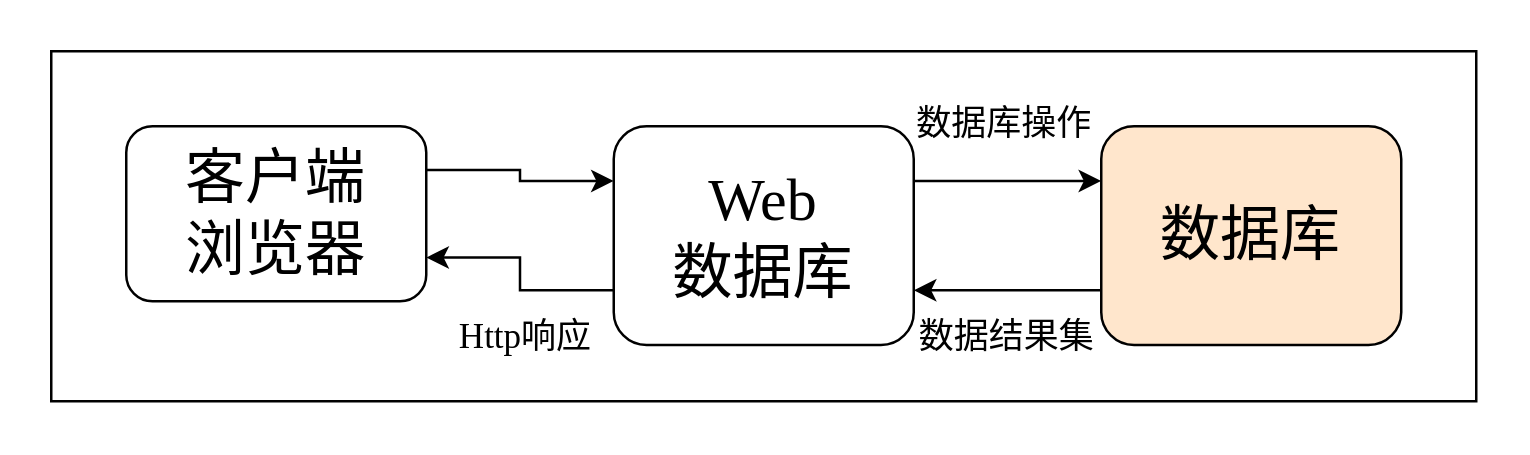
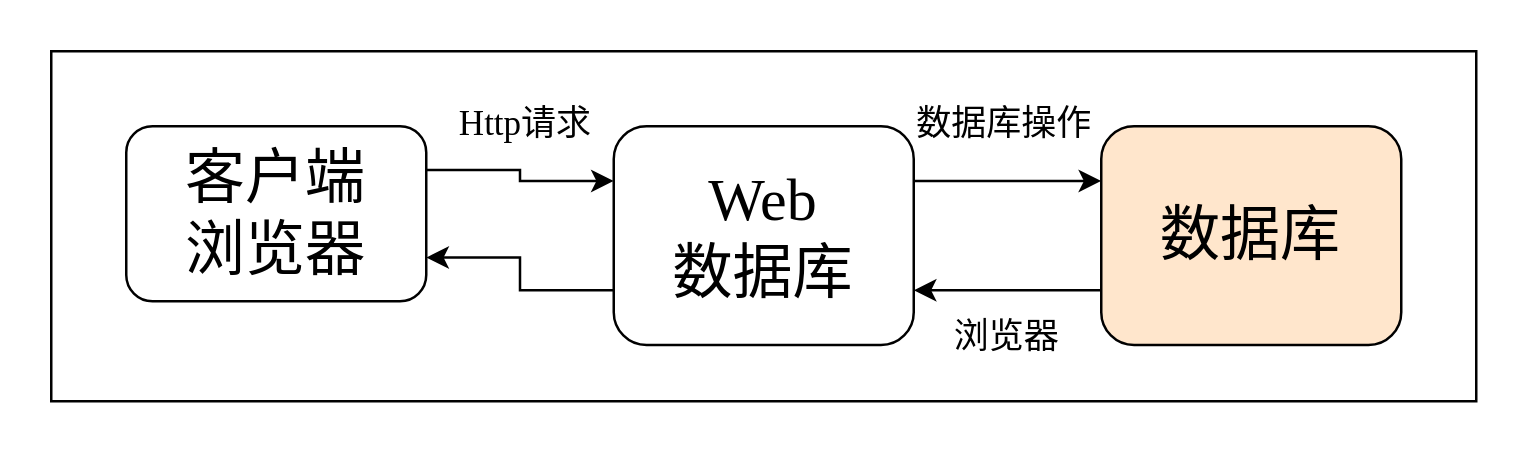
none -> (526, 126)
(526, 339) -> none
(1008, 339) -> (1008, 339)
